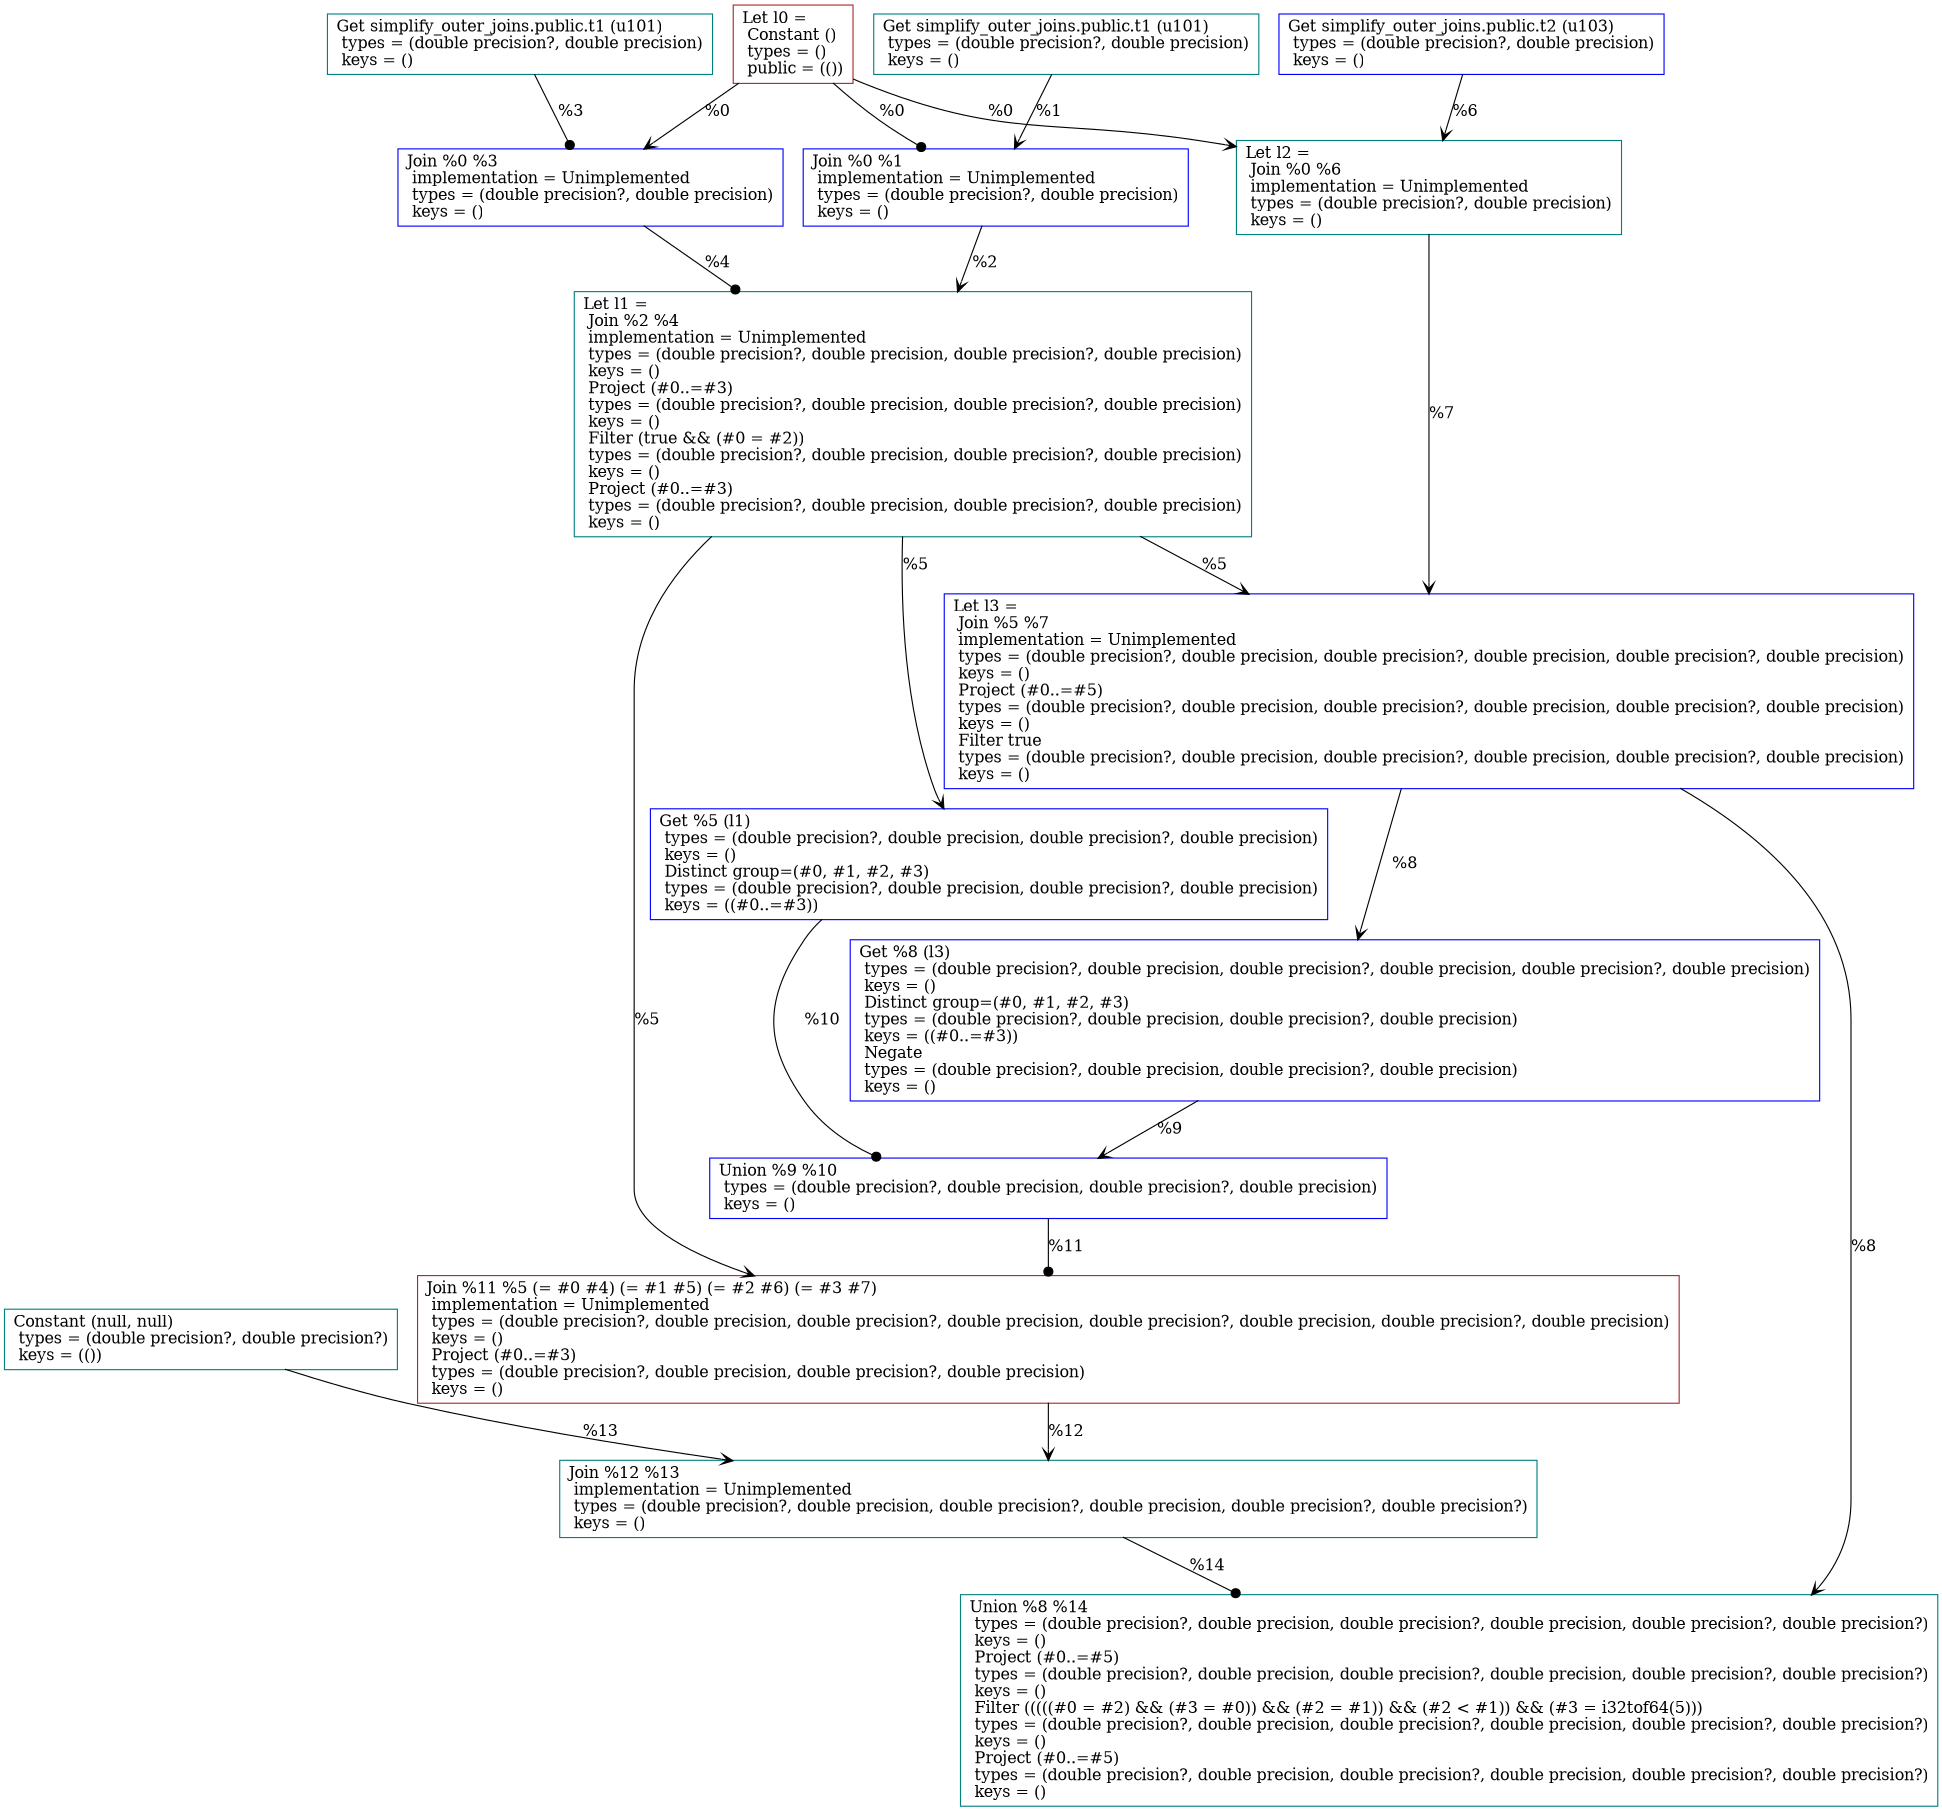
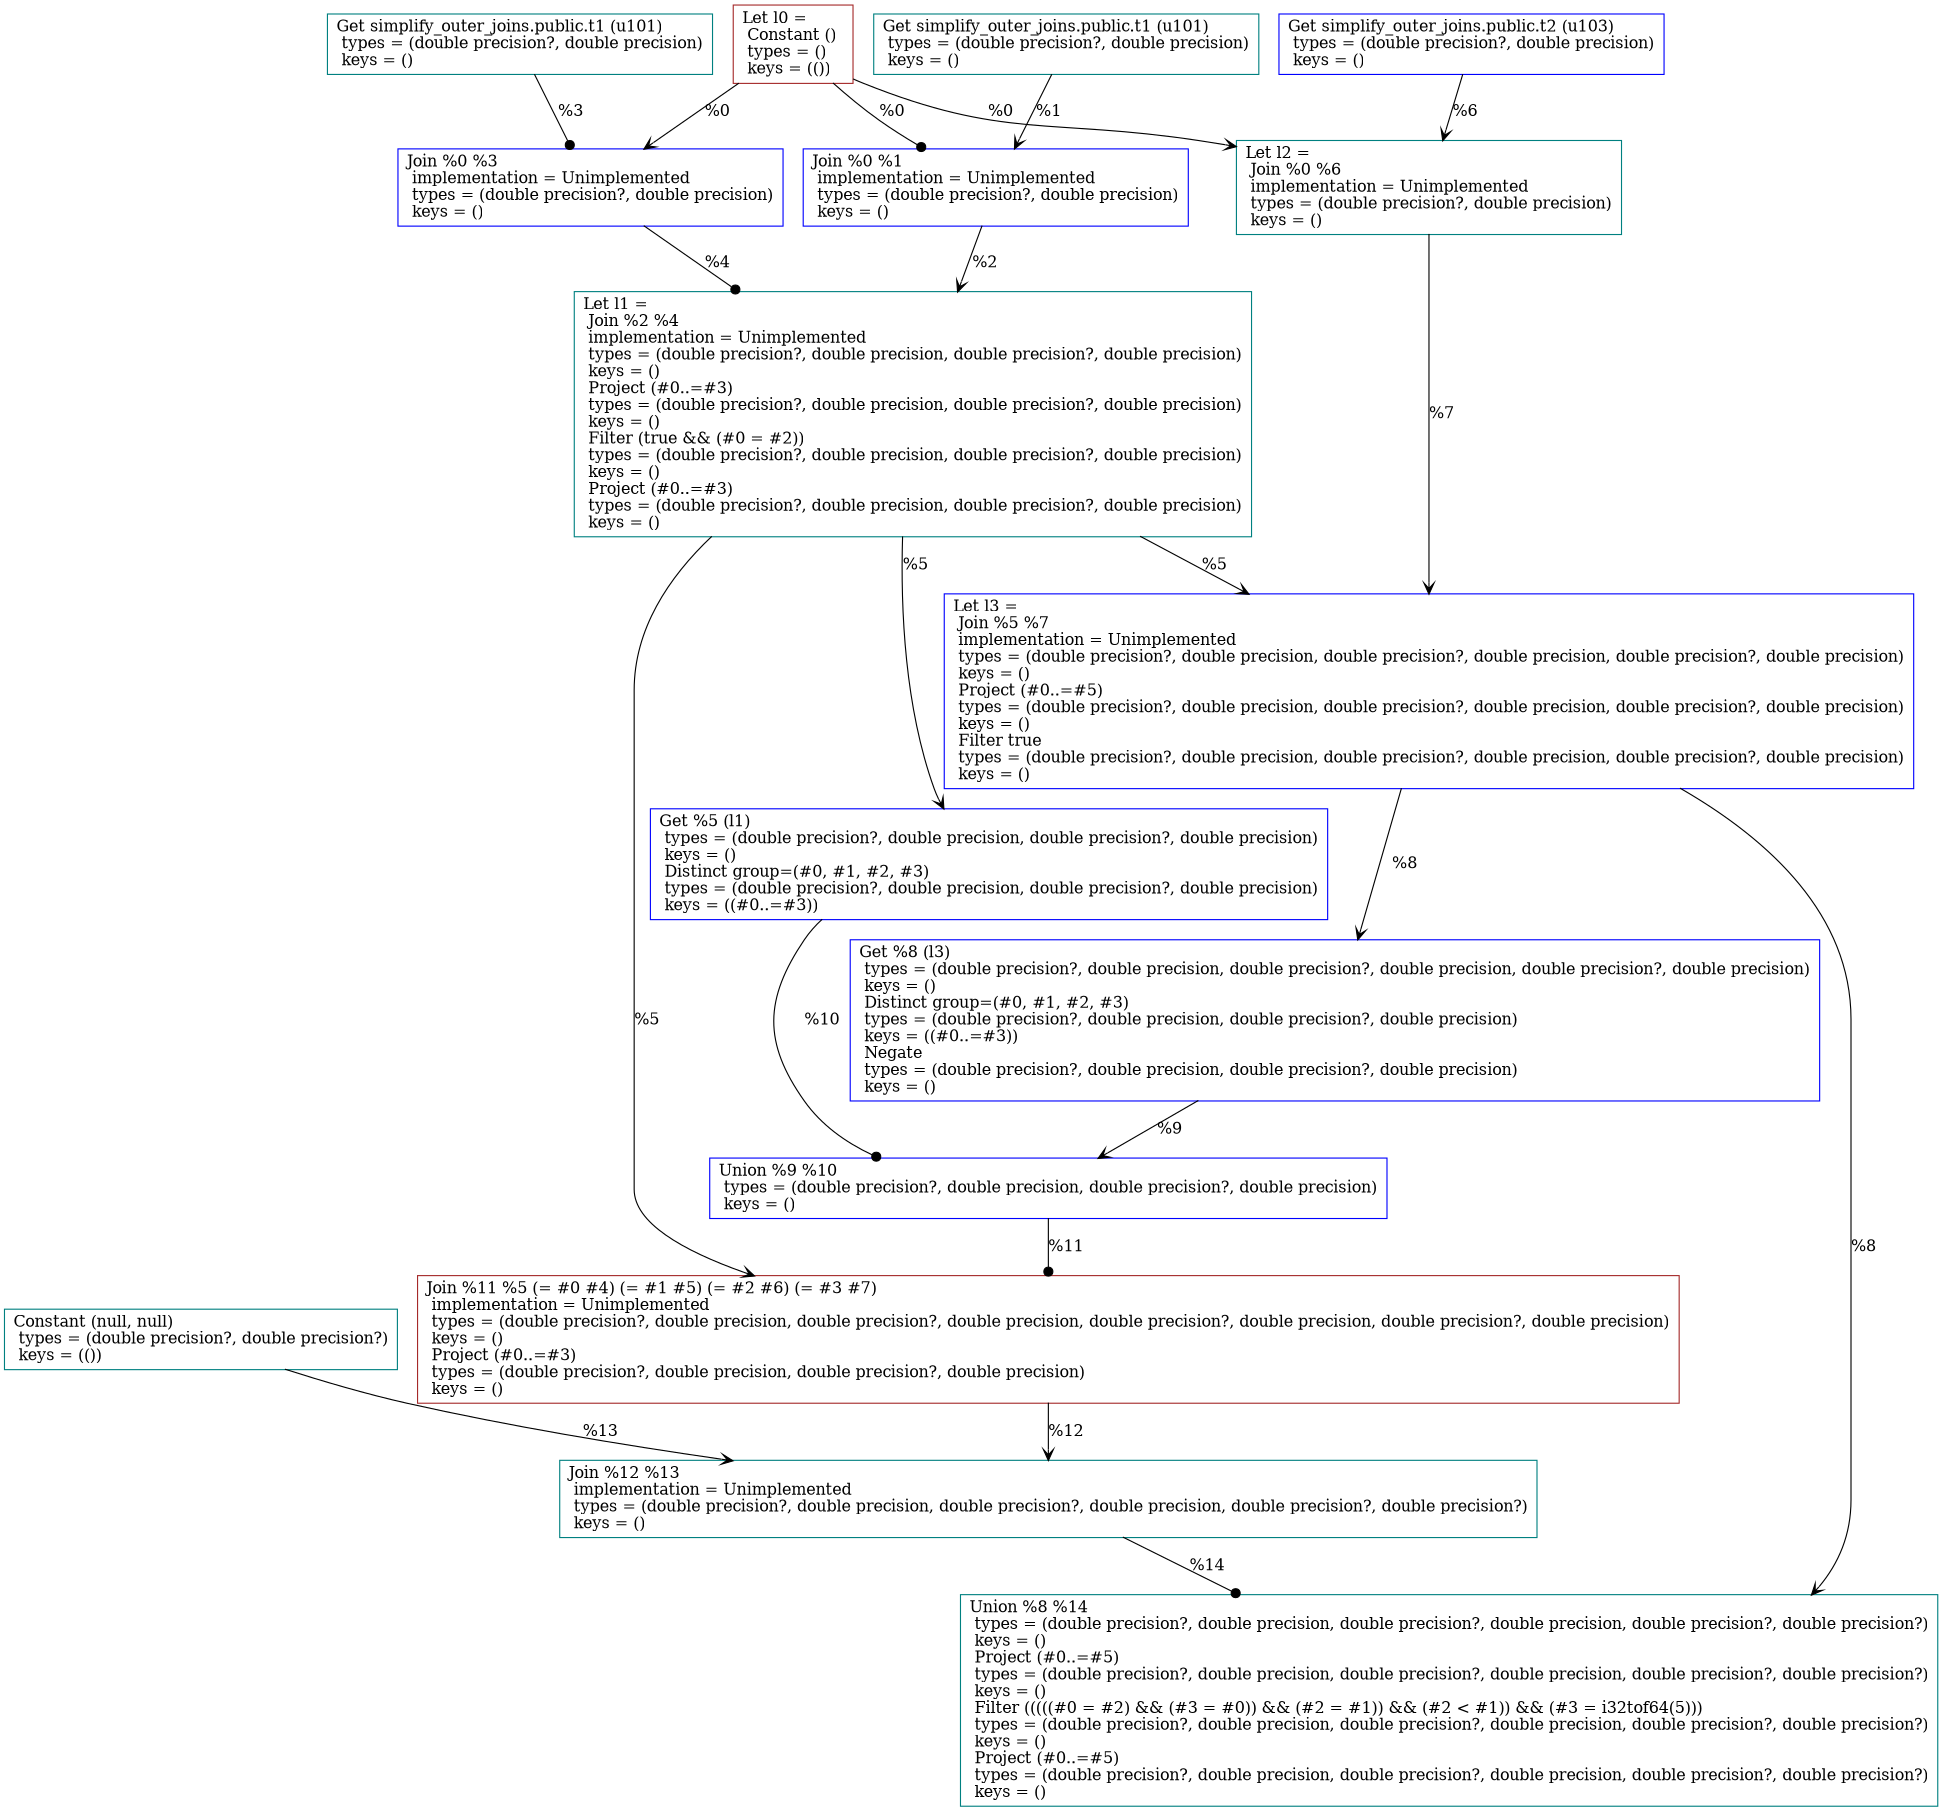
(793, 44) -> (793, 44)
